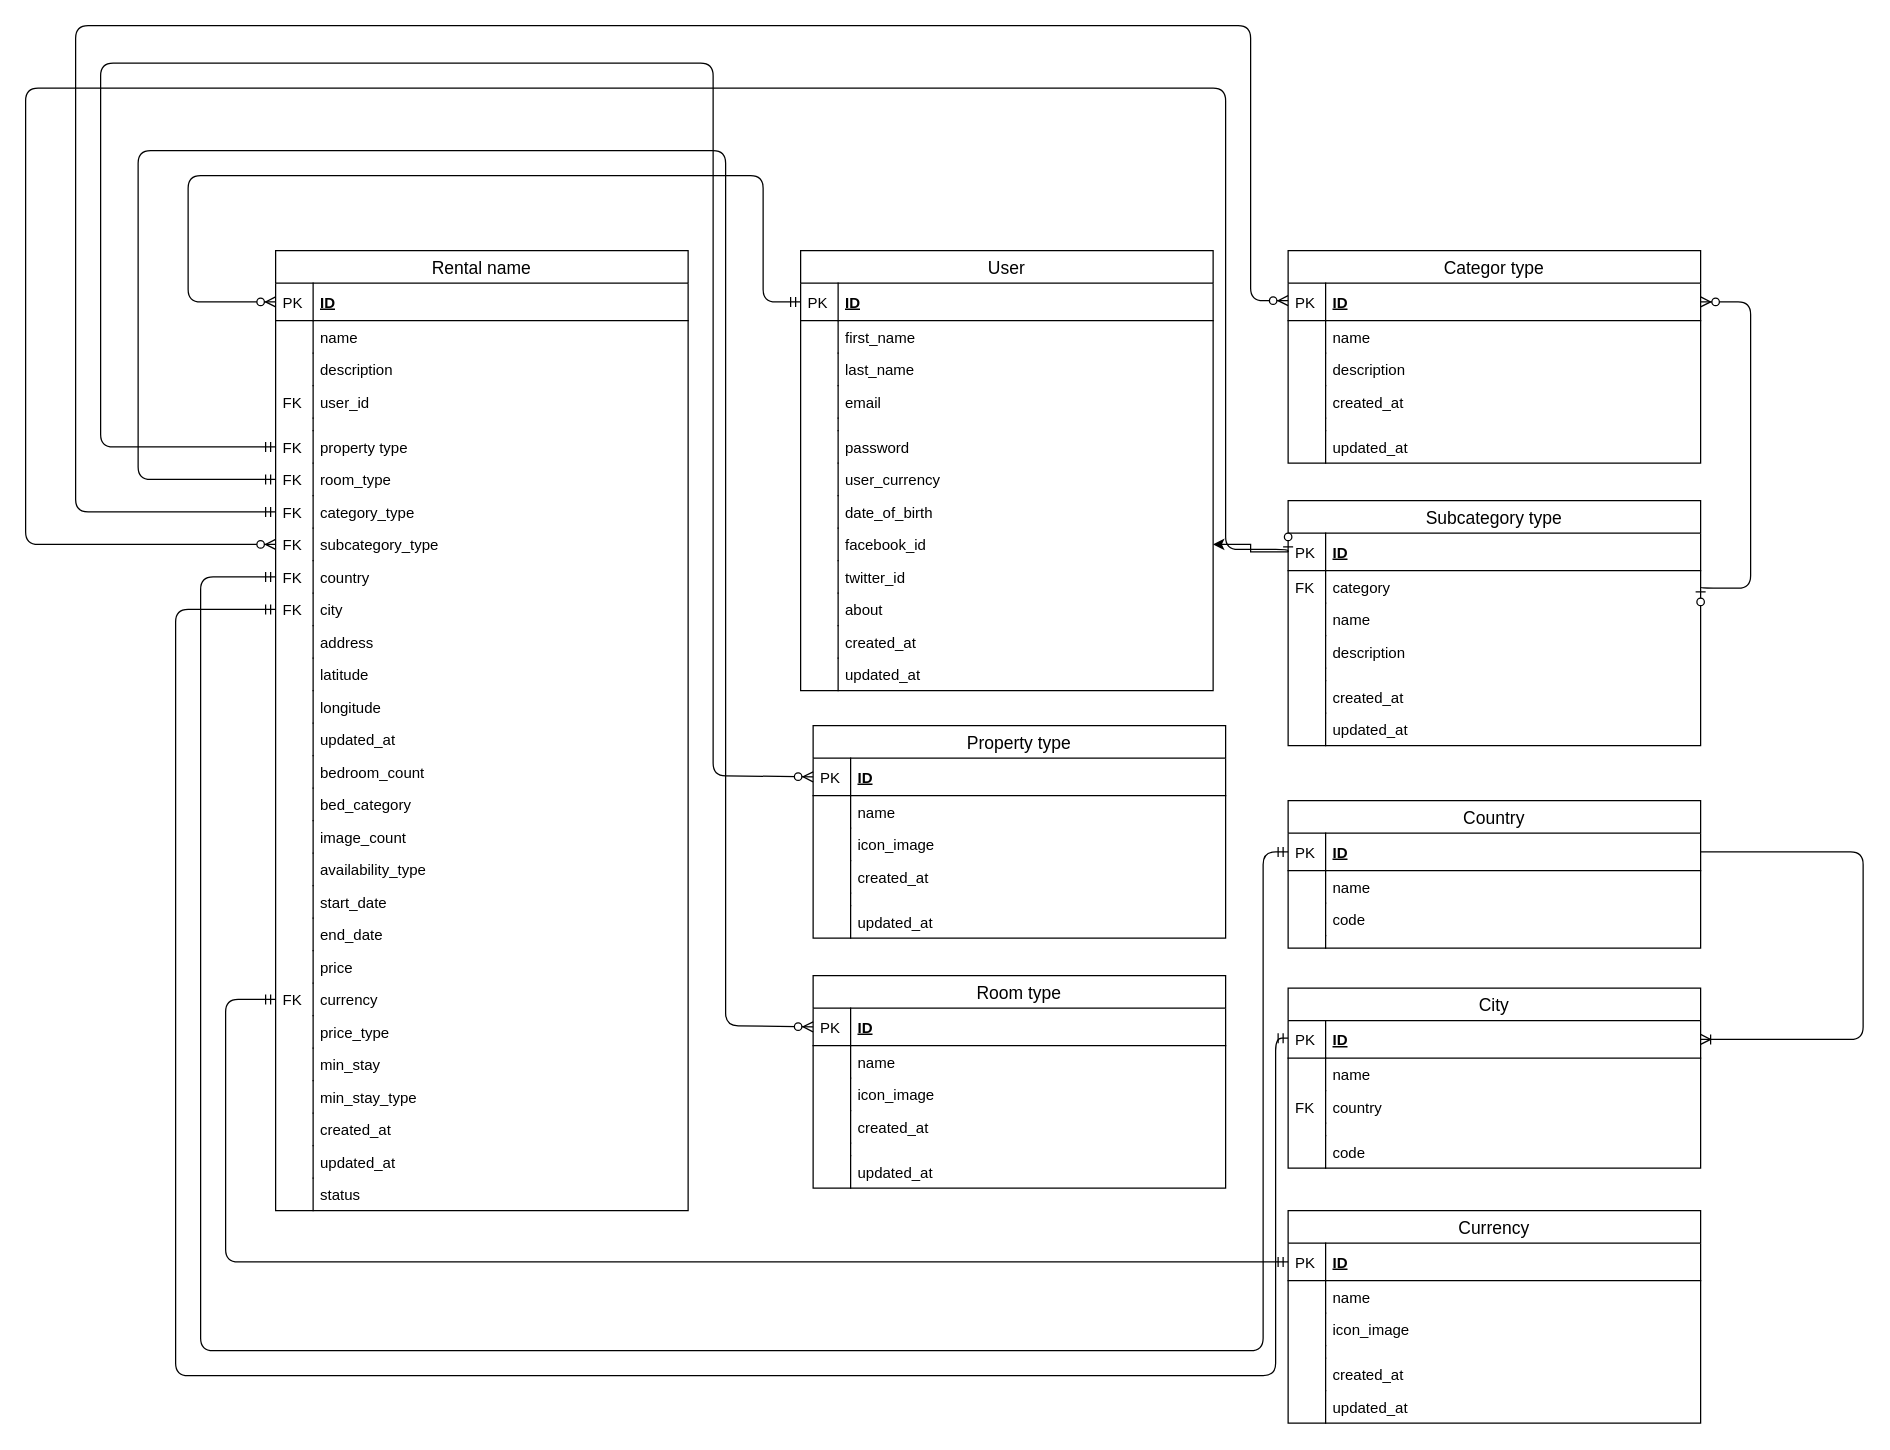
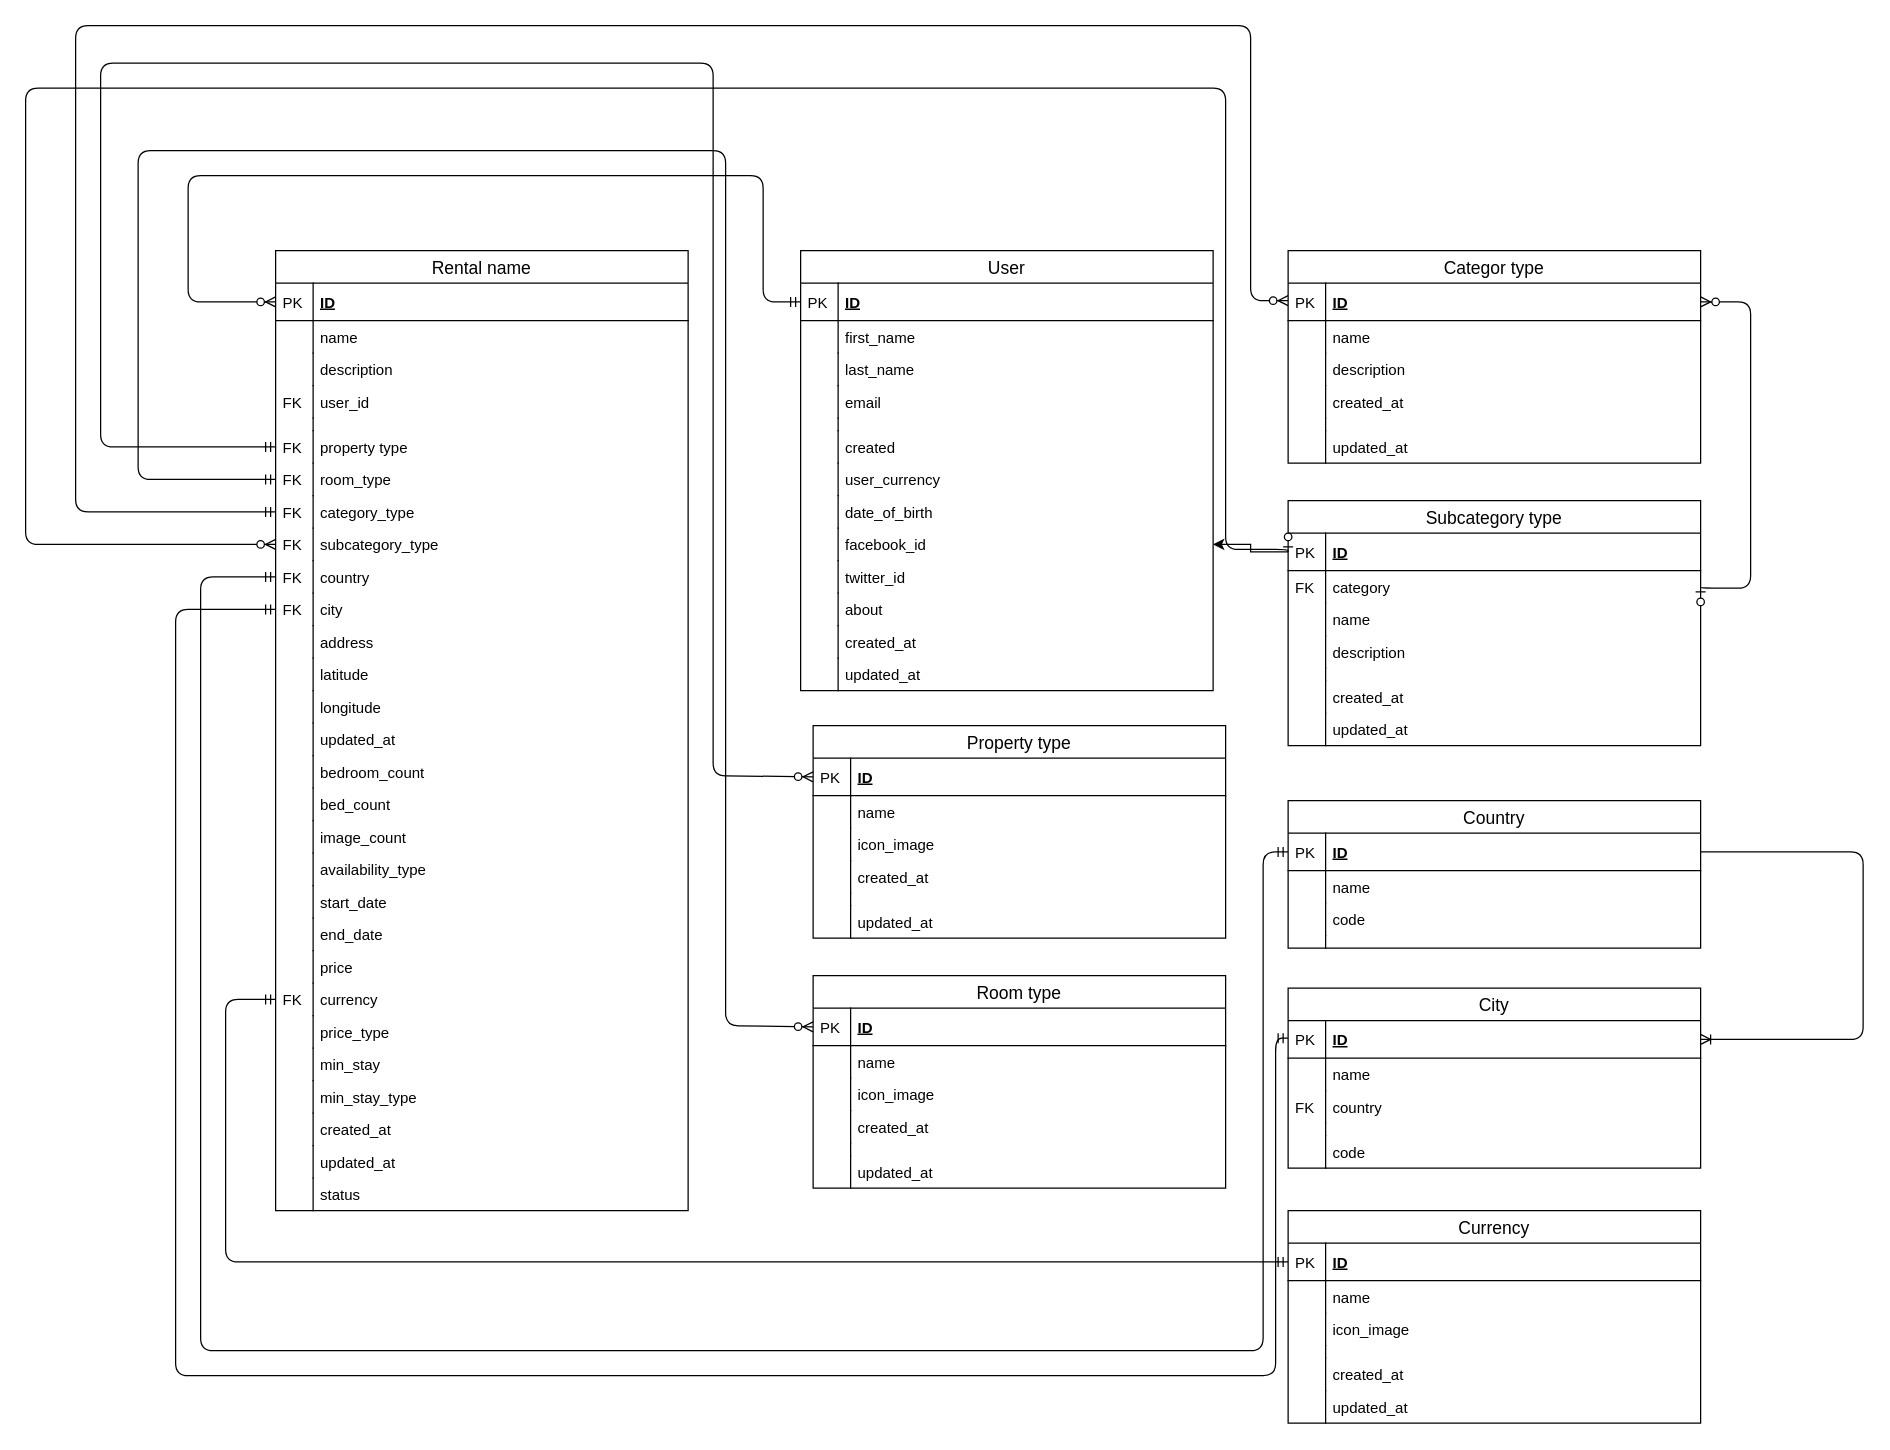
(879, 448) -> (874, 448)
(370, 805) -> (358, 805)
